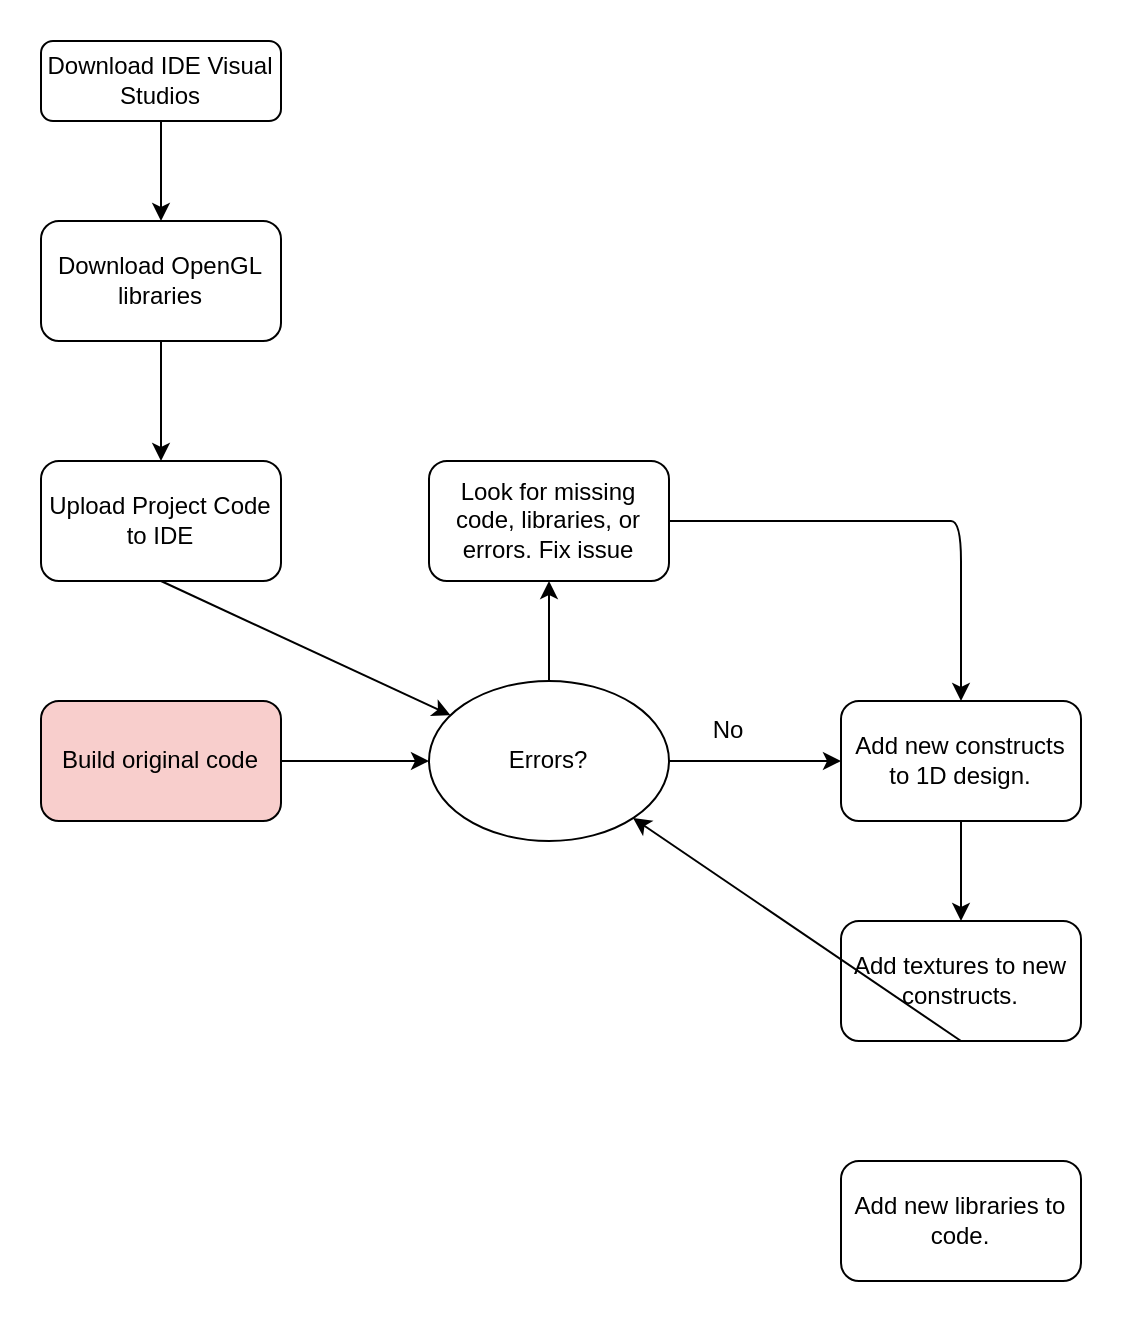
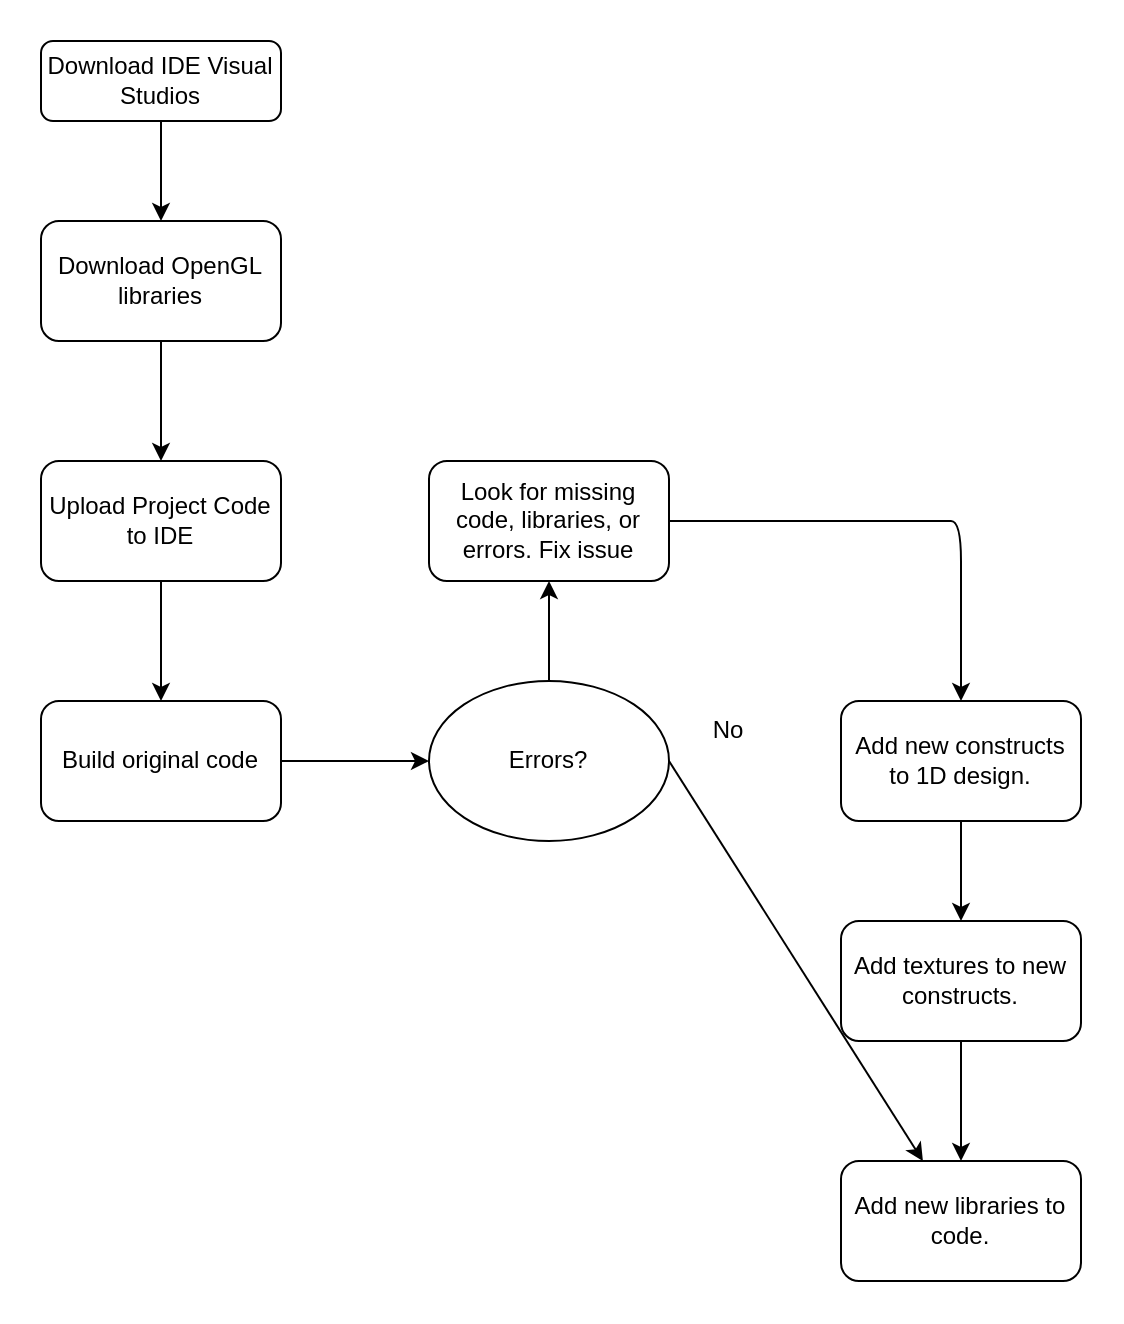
(300, 645) -> (161, 634)
(161, 761) -> (161, 761)
(748, 761) -> (840, 1030)
(865, 976) -> (961, 1094)
